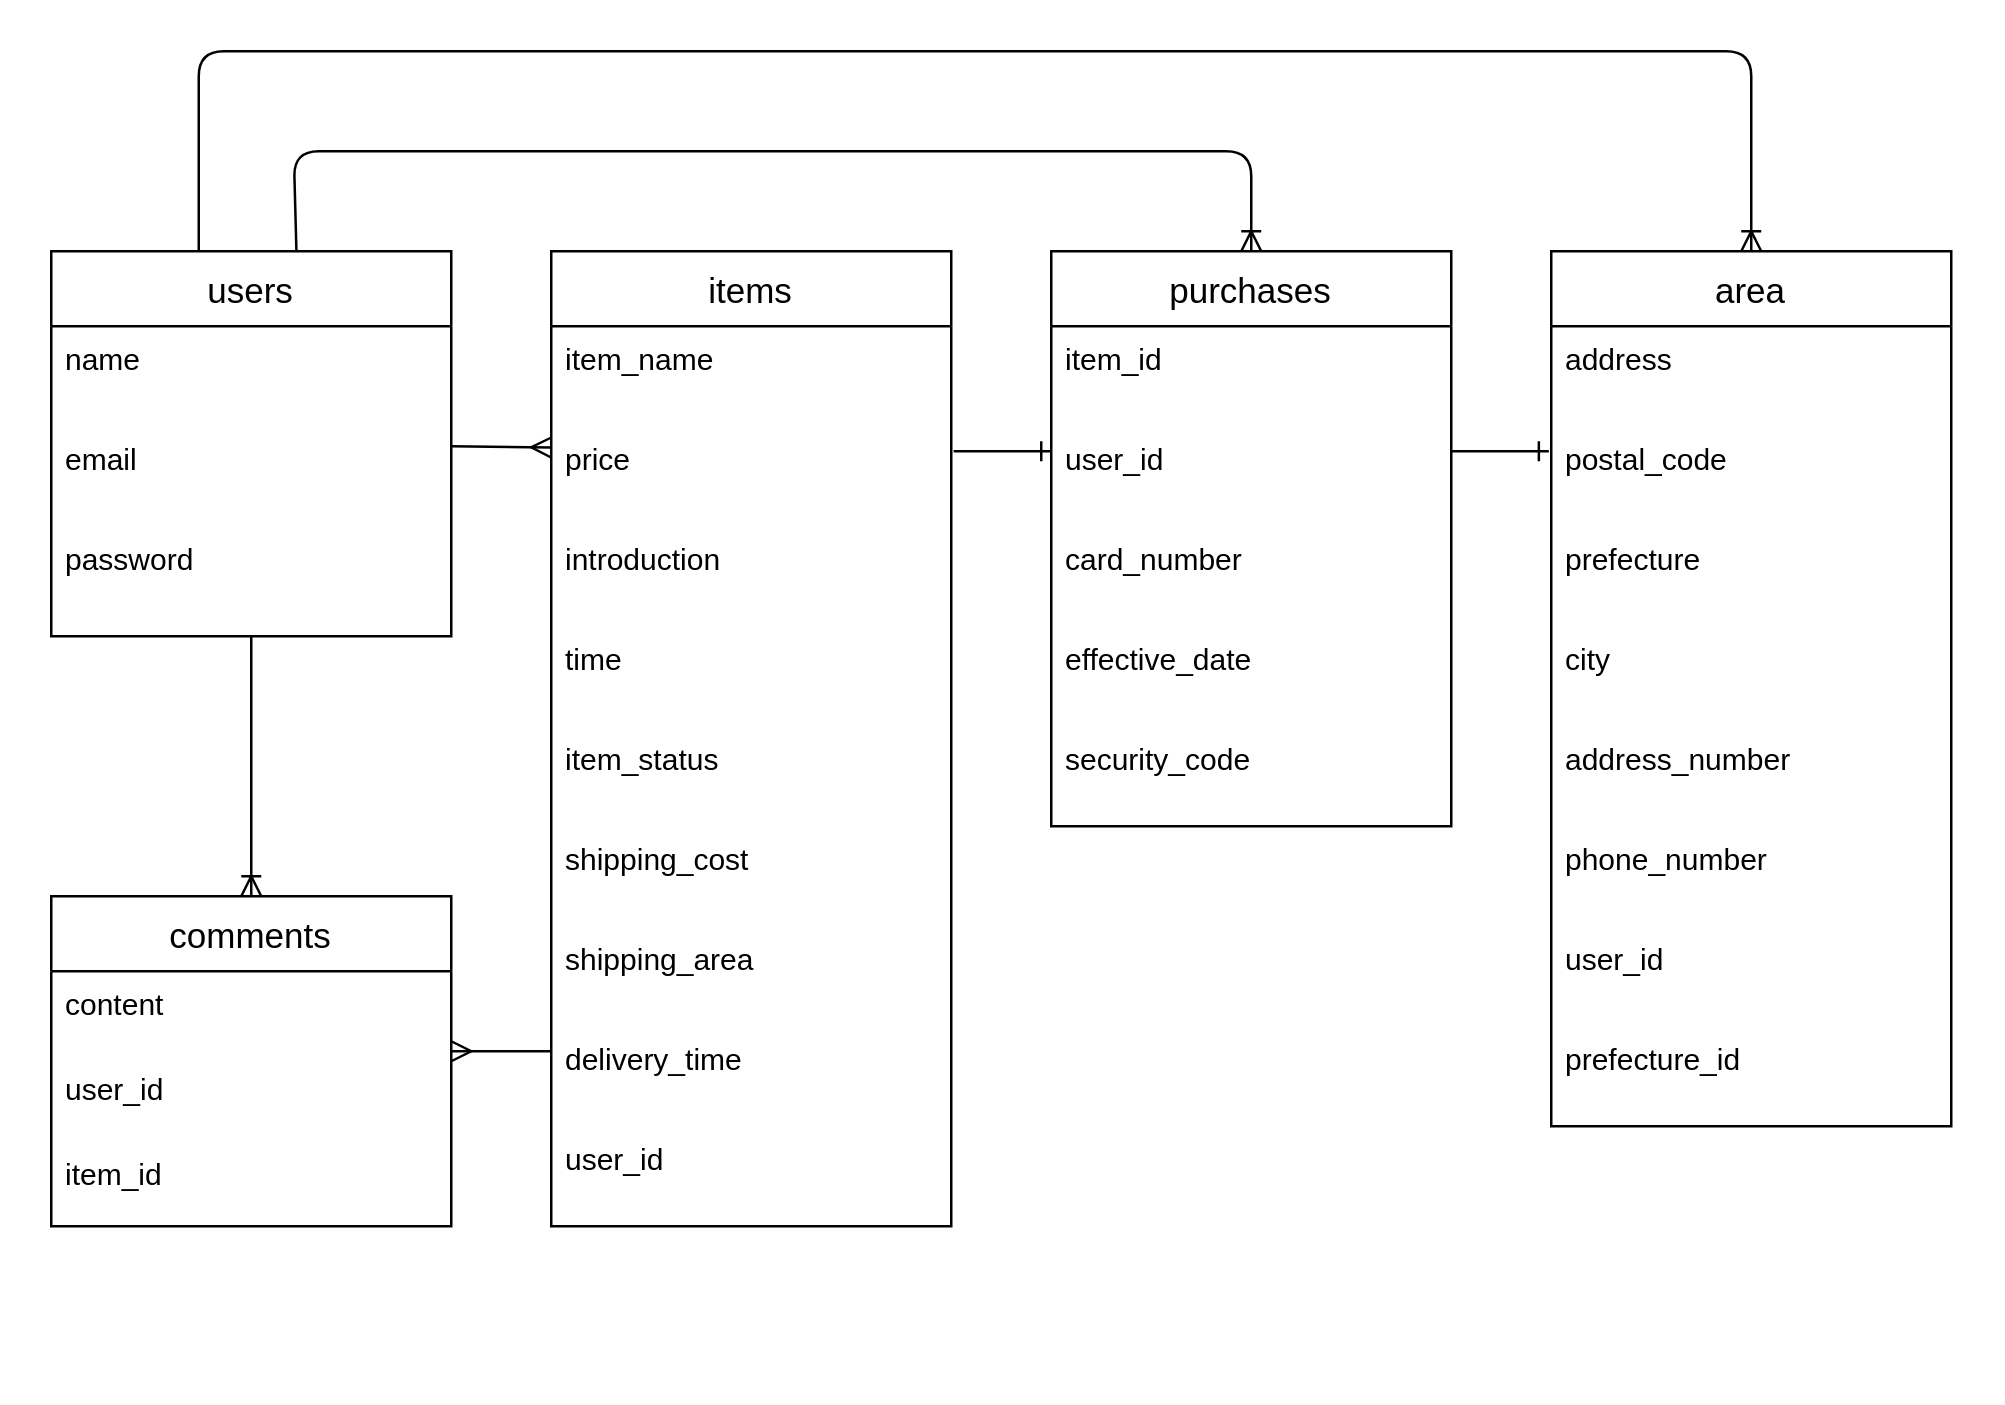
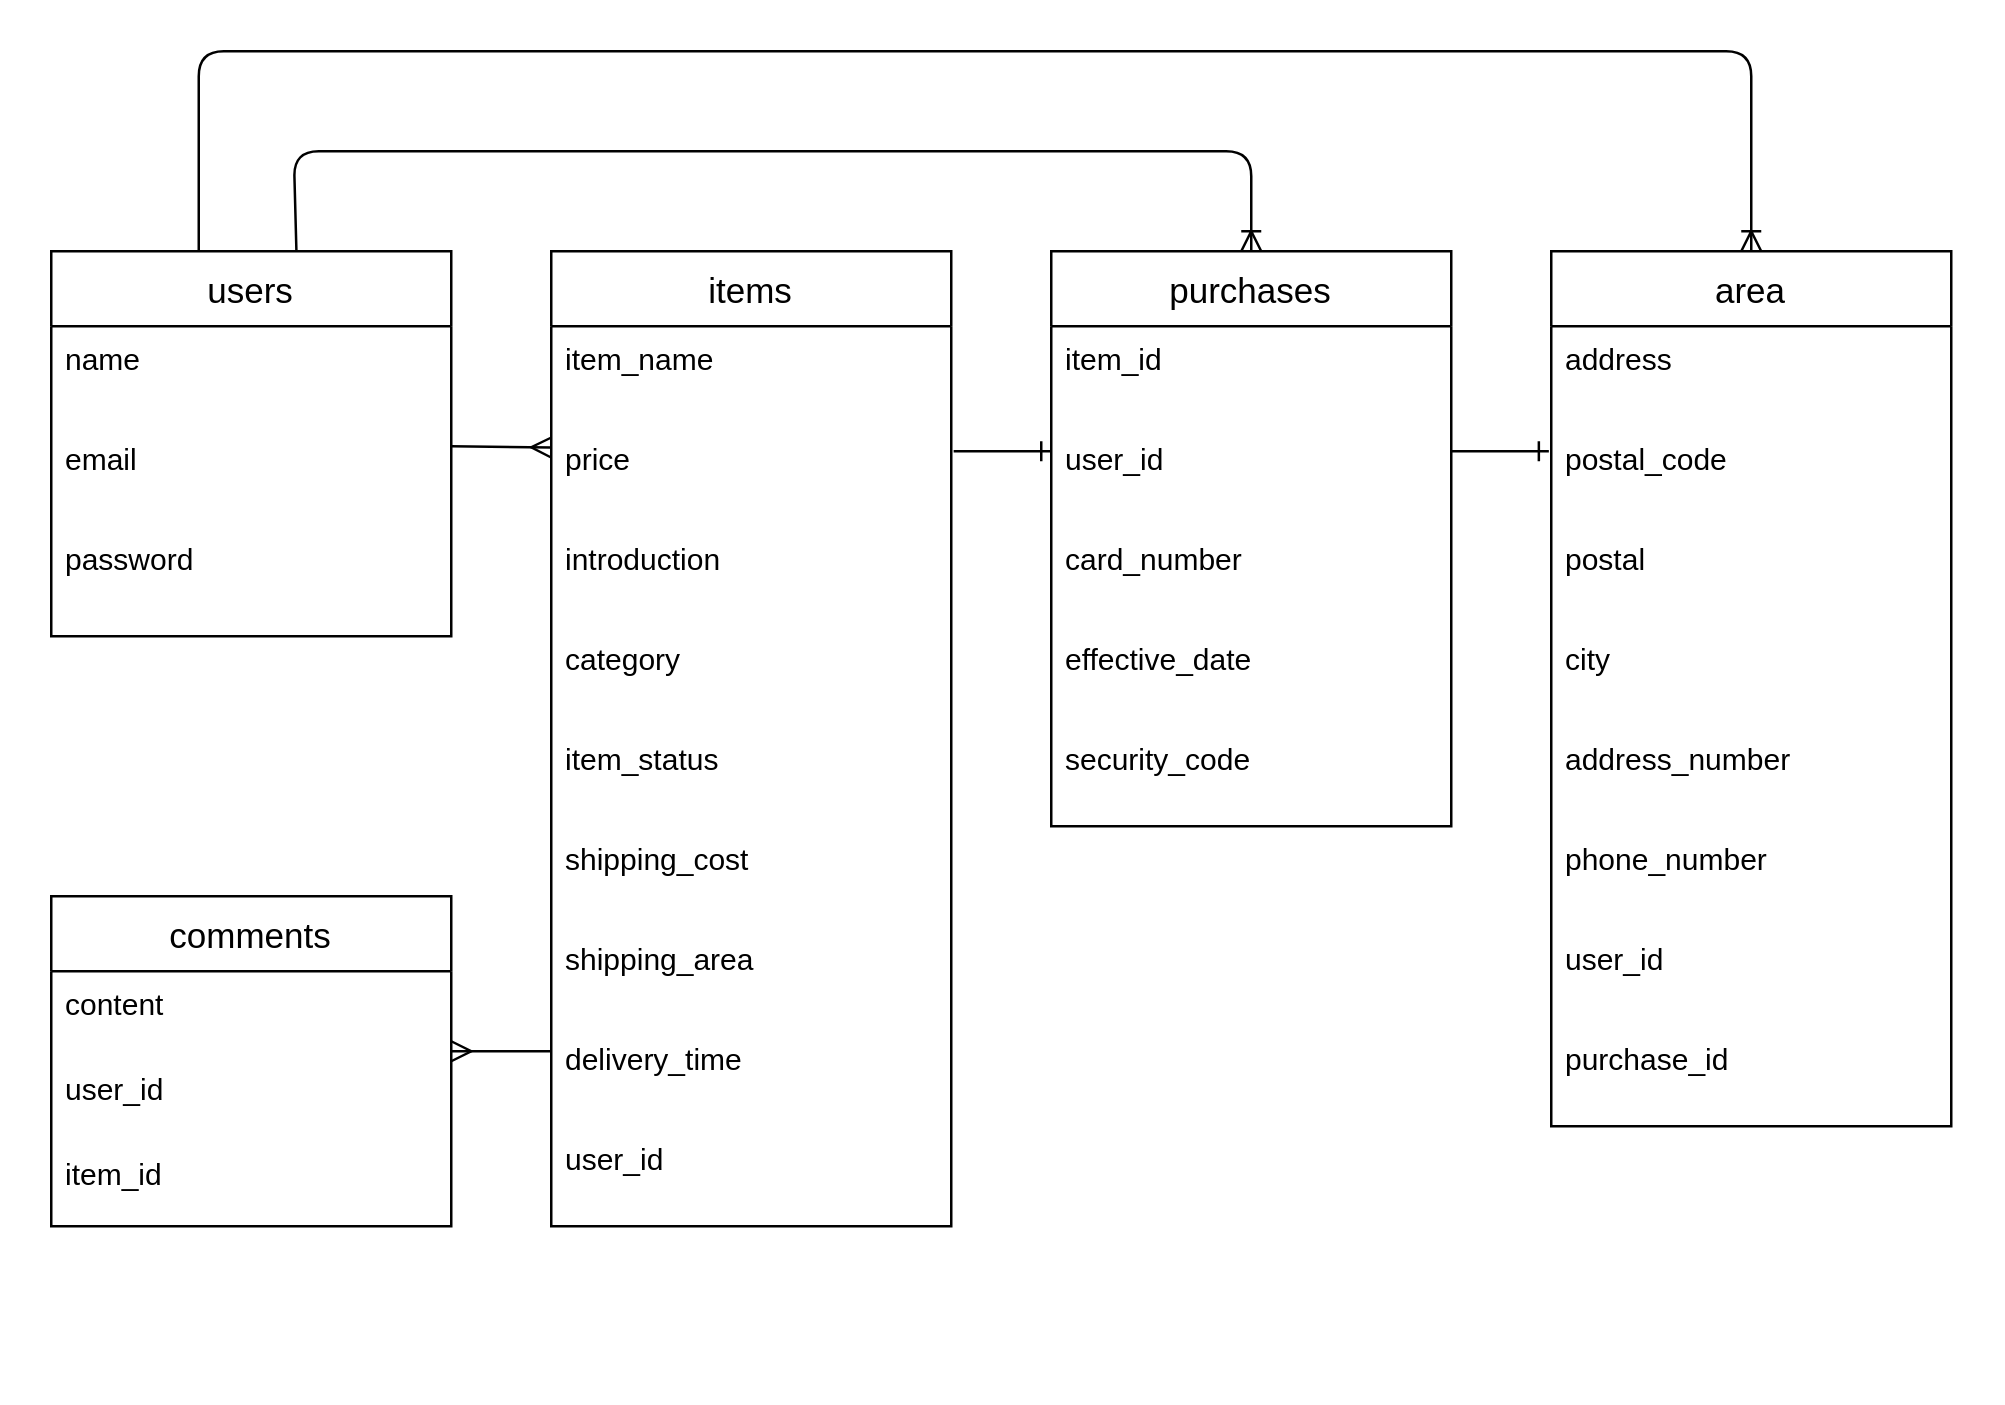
(1649, 560) -> (1612, 560)
(595, 660) -> (632, 660)
(251, 768) -> none
(1670, 1060) -> (1654, 1060)
